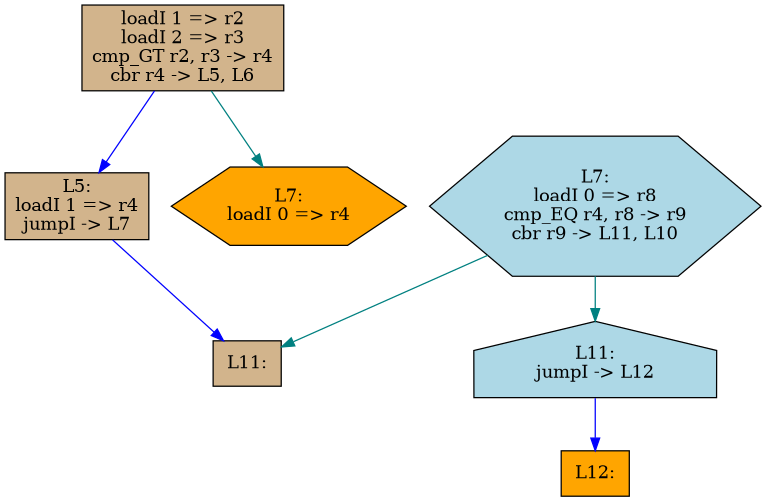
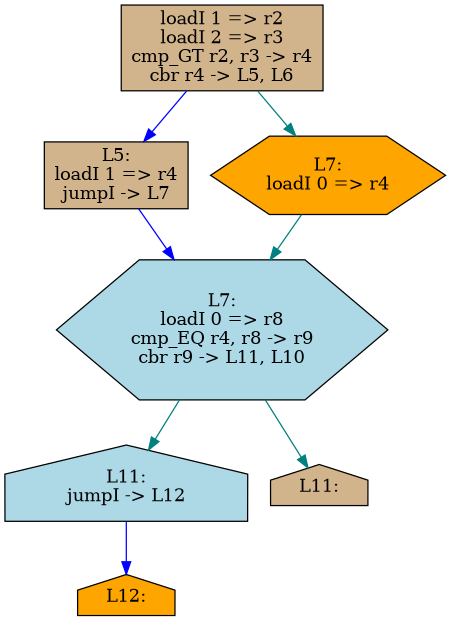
none -> (290, 232)
(163, 286) -> (153, 229)
(247, 364) -> (319, 487)
(595, 474) -> (126, 597)
